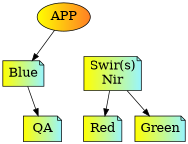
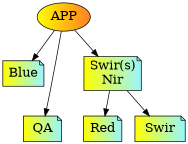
none -> (84, 41)
(32, 98) -> (54, 70)
(160, 129) -> (160, 129)
